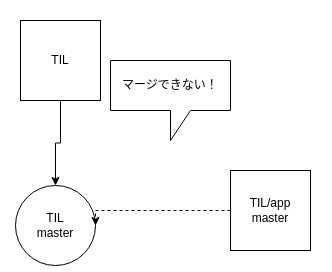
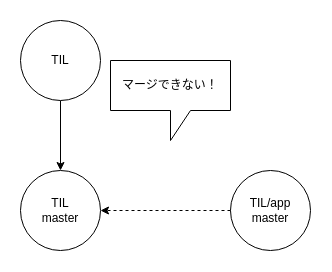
(61, 61) -> (61, 61)
(271, 211) -> (271, 211)
(56, 226) -> (61, 211)
